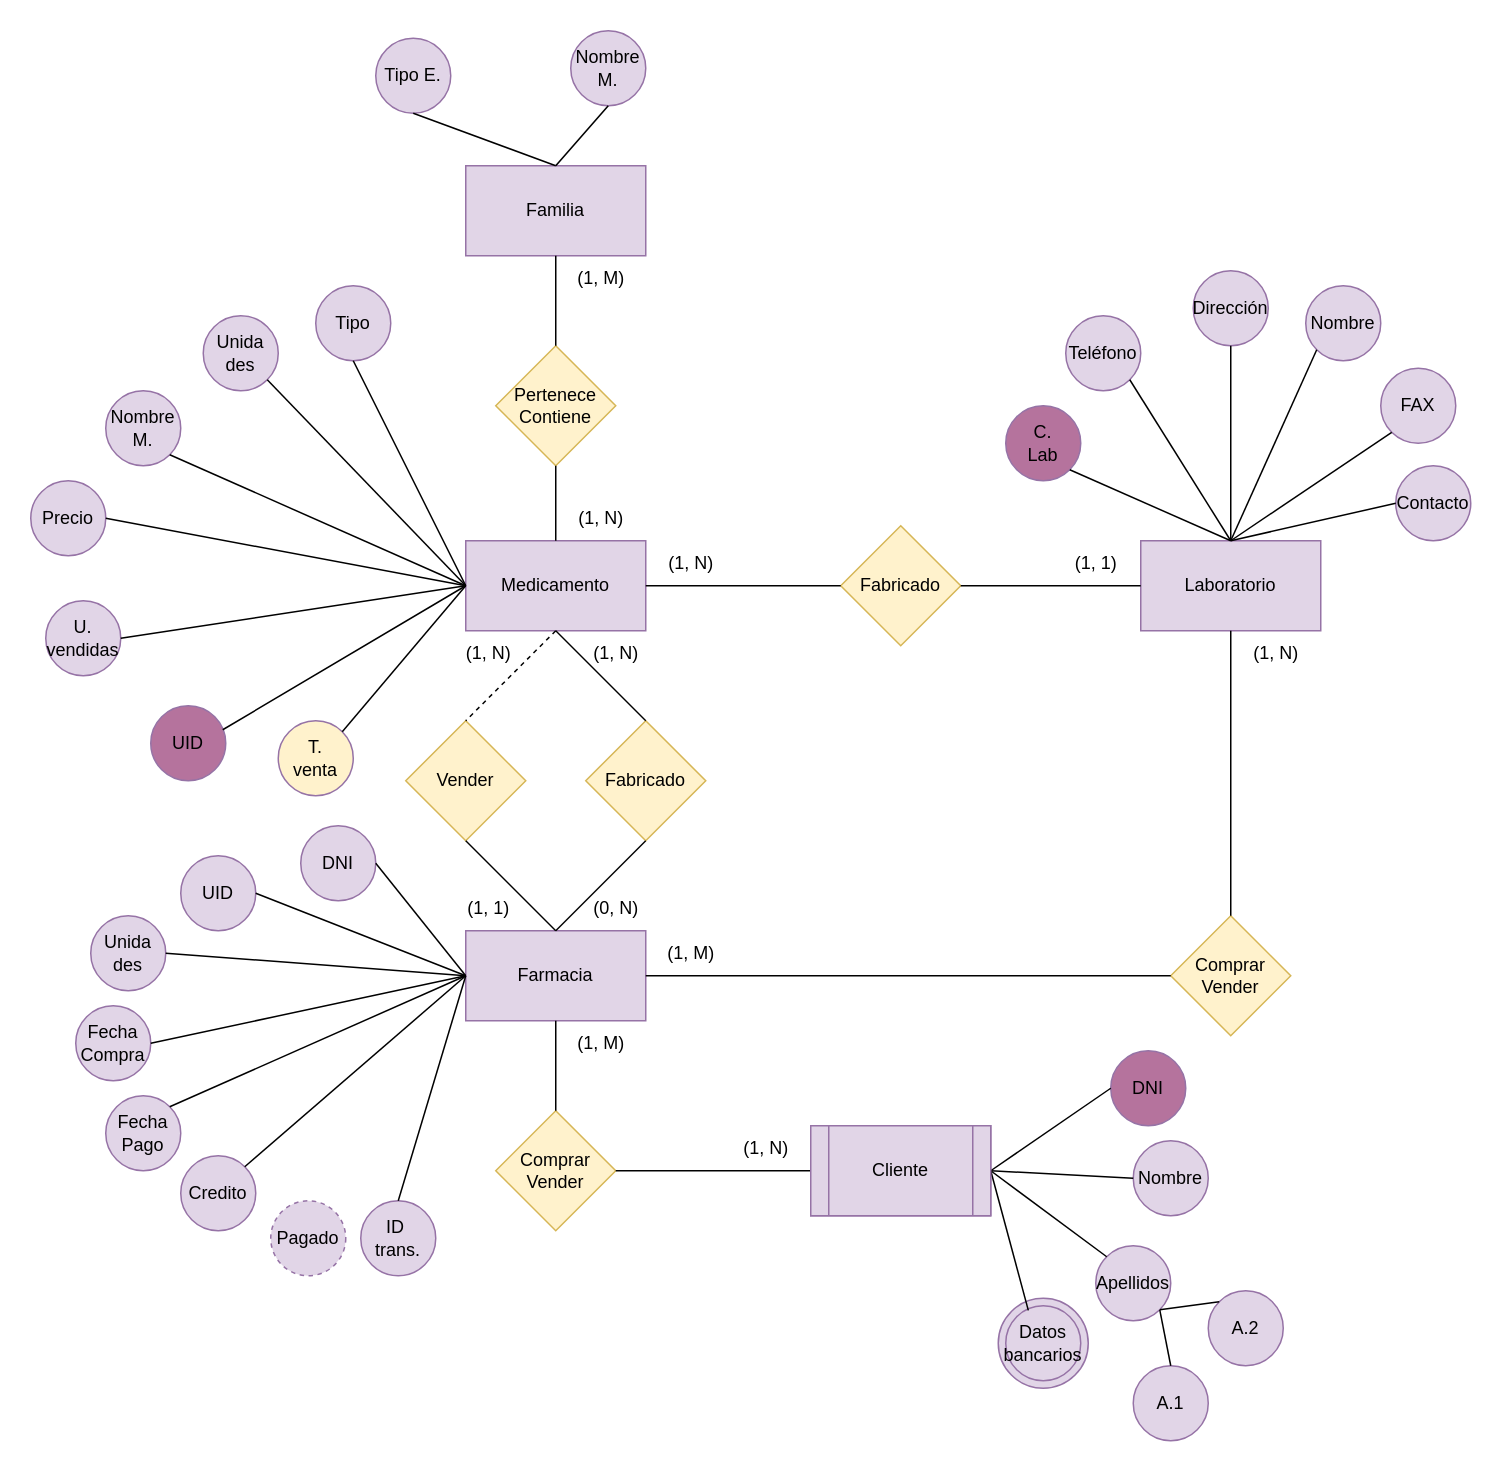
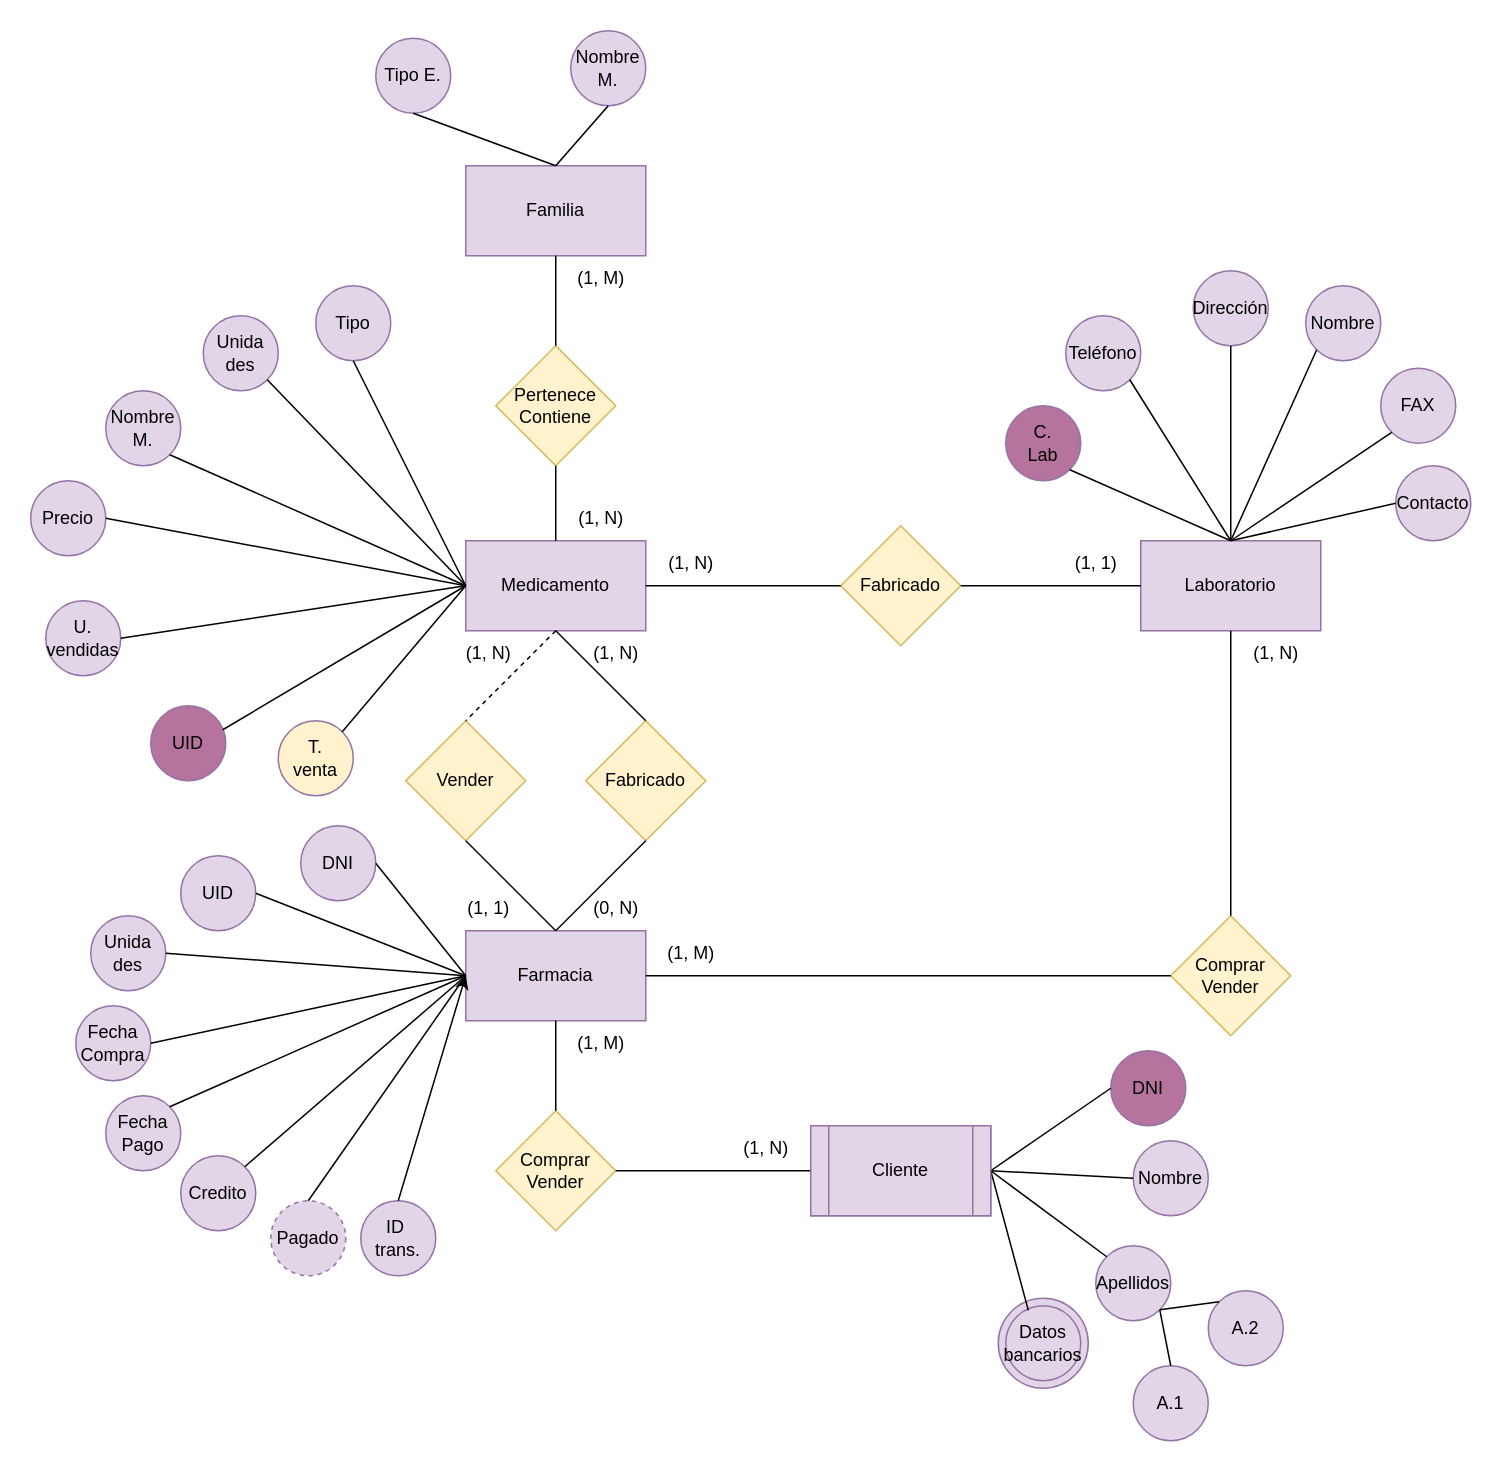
(463, 983) -> (462, 987)
none -> (384, 1093)
